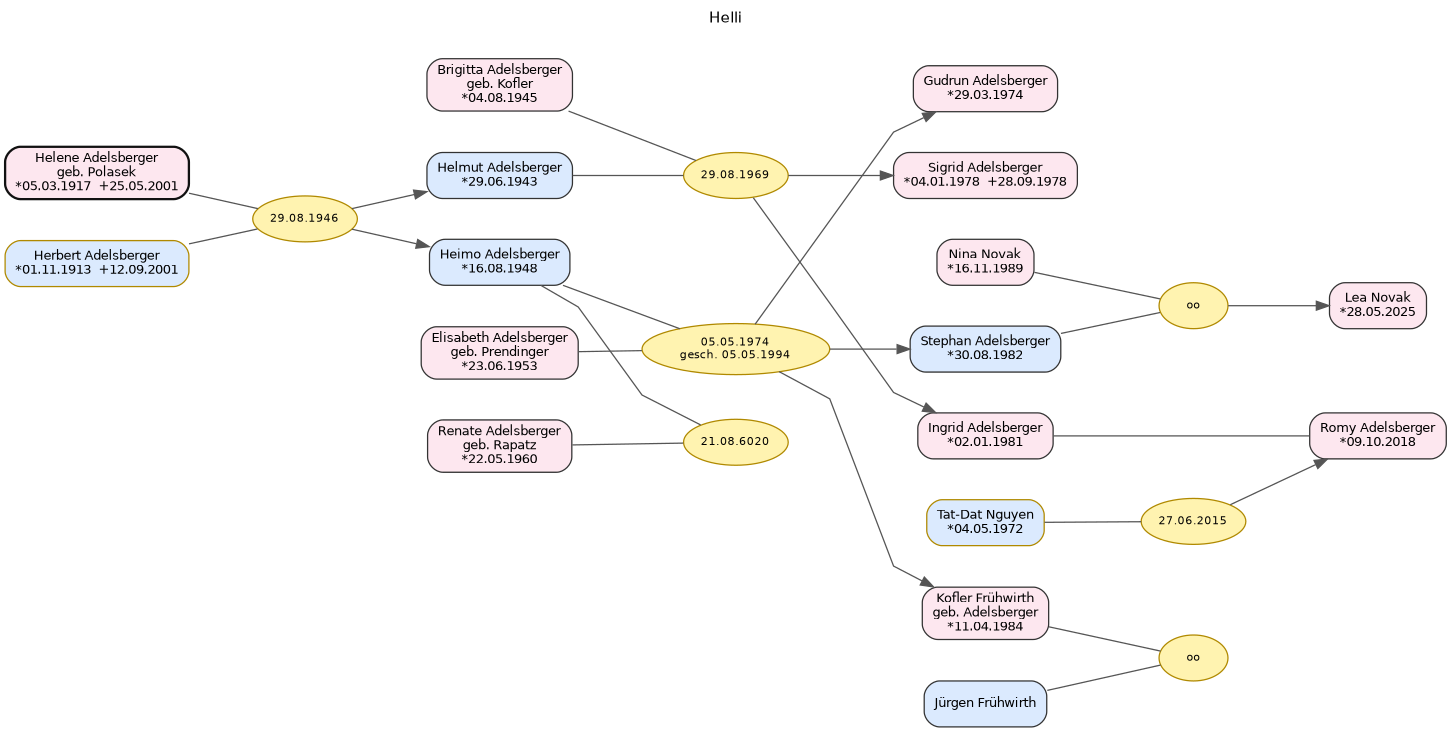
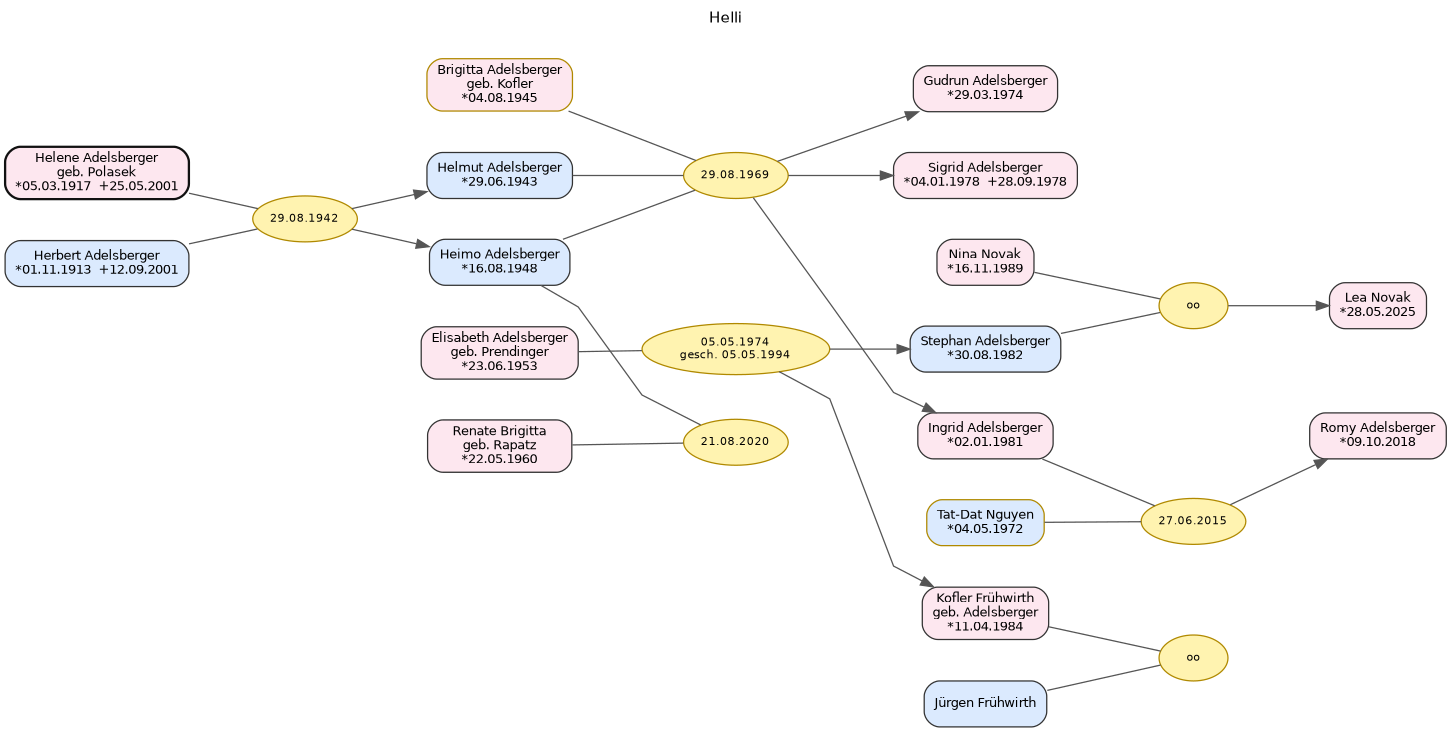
(500, 85) -> (500, 85)
(834, 215) -> (842, 139)
(305, 219) -> (305, 219)
(97, 264) -> (97, 264)
(621, 307) -> (629, 215)
(1181, 436) -> (1099, 482)
(736, 442) -> (736, 442)
(500, 446) -> (500, 446)
